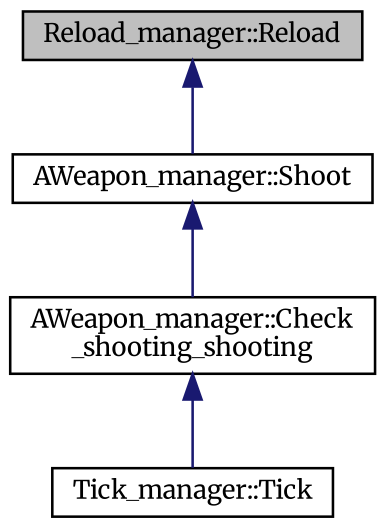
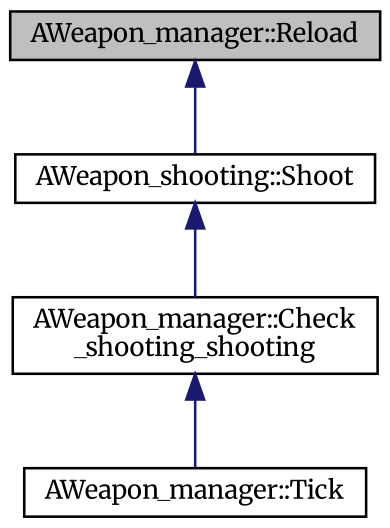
(193, 36) -> (195, 36)
(193, 179) -> (195, 179)
(193, 492) -> (195, 492)
